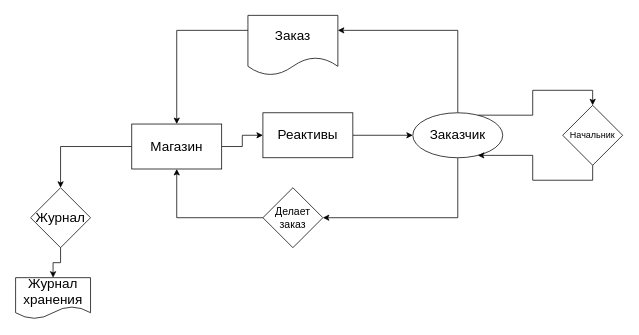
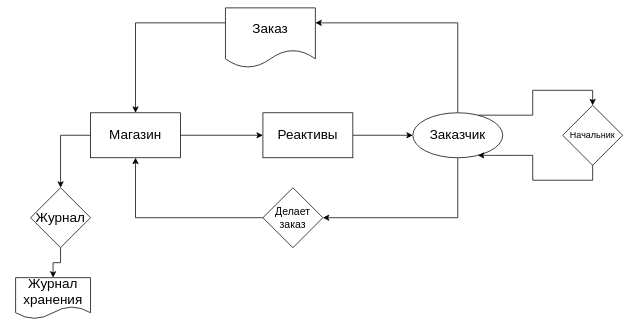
(293, 45) -> (270, 38)
(177, 147) -> (135, 135)
